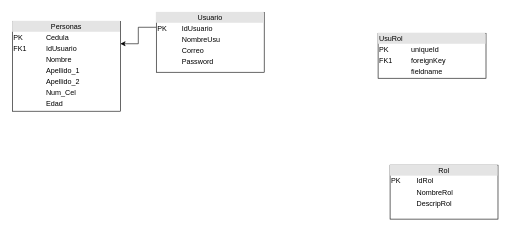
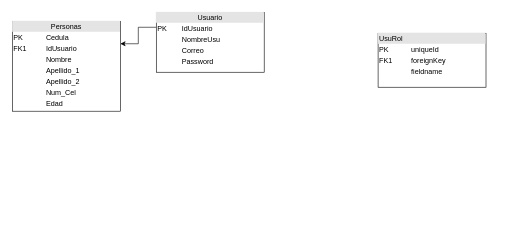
(432, 56) -> (432, 60)
(444, 192) -> none
